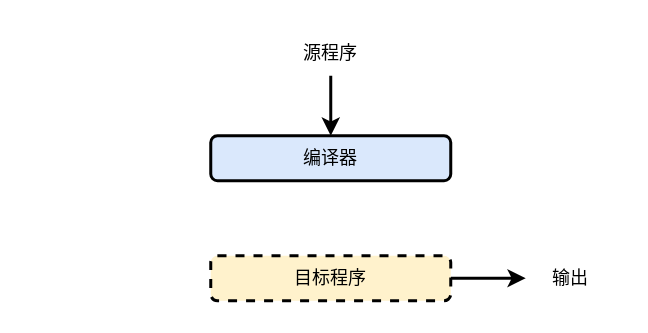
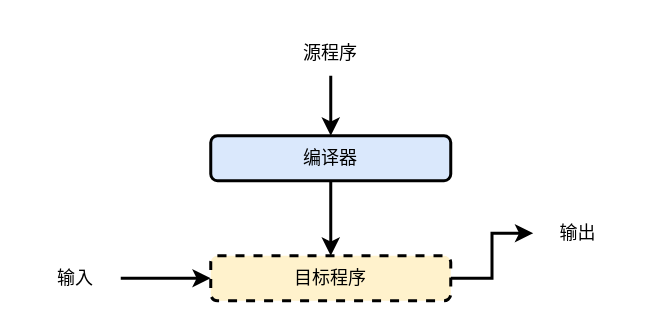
none -> (331, 212)
none -> (76, 278)
none -> (159, 278)
(571, 278) -> (578, 233)
